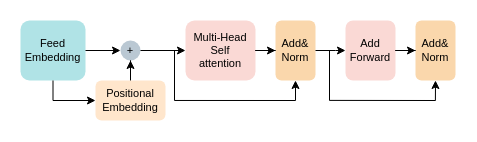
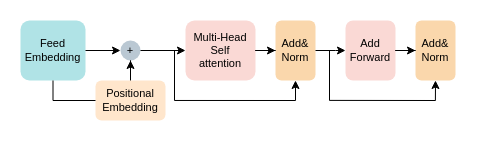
(87, 101) -> (90, 101)
